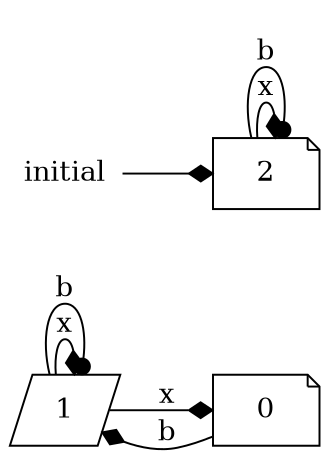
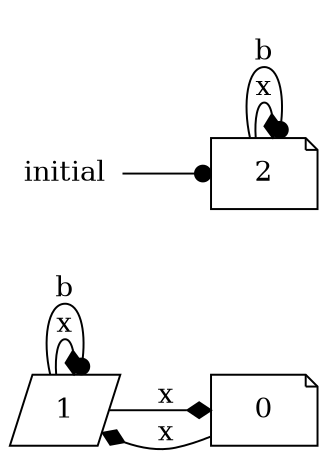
(156, 174) -> (159, 174)
(168, 433) -> (167, 433)
